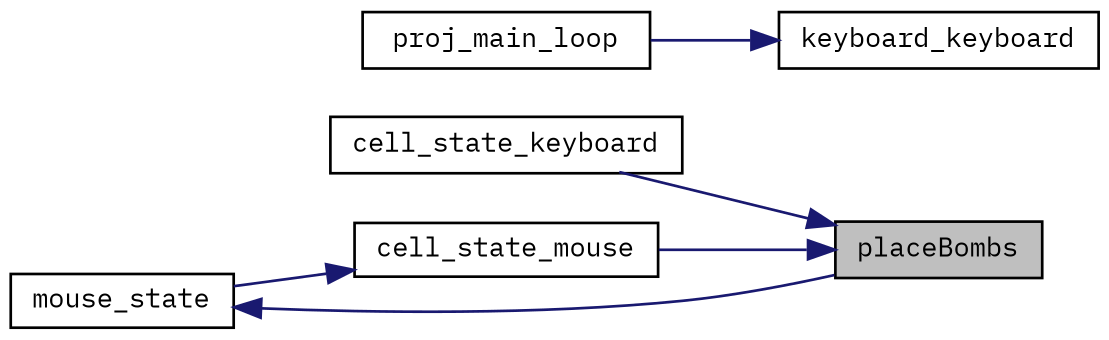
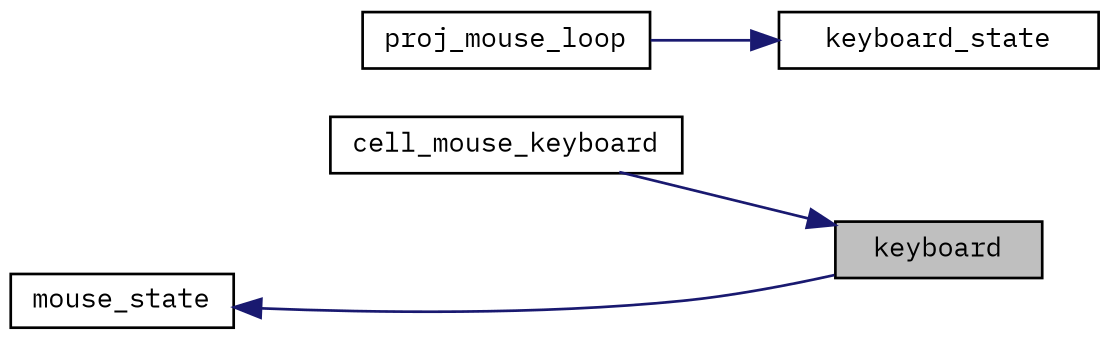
(506, 40) -> (506, 40)
(939, 40) -> (939, 40)
(506, 145) -> (506, 145)
(506, 250) -> none
(939, 250) -> (939, 250)
